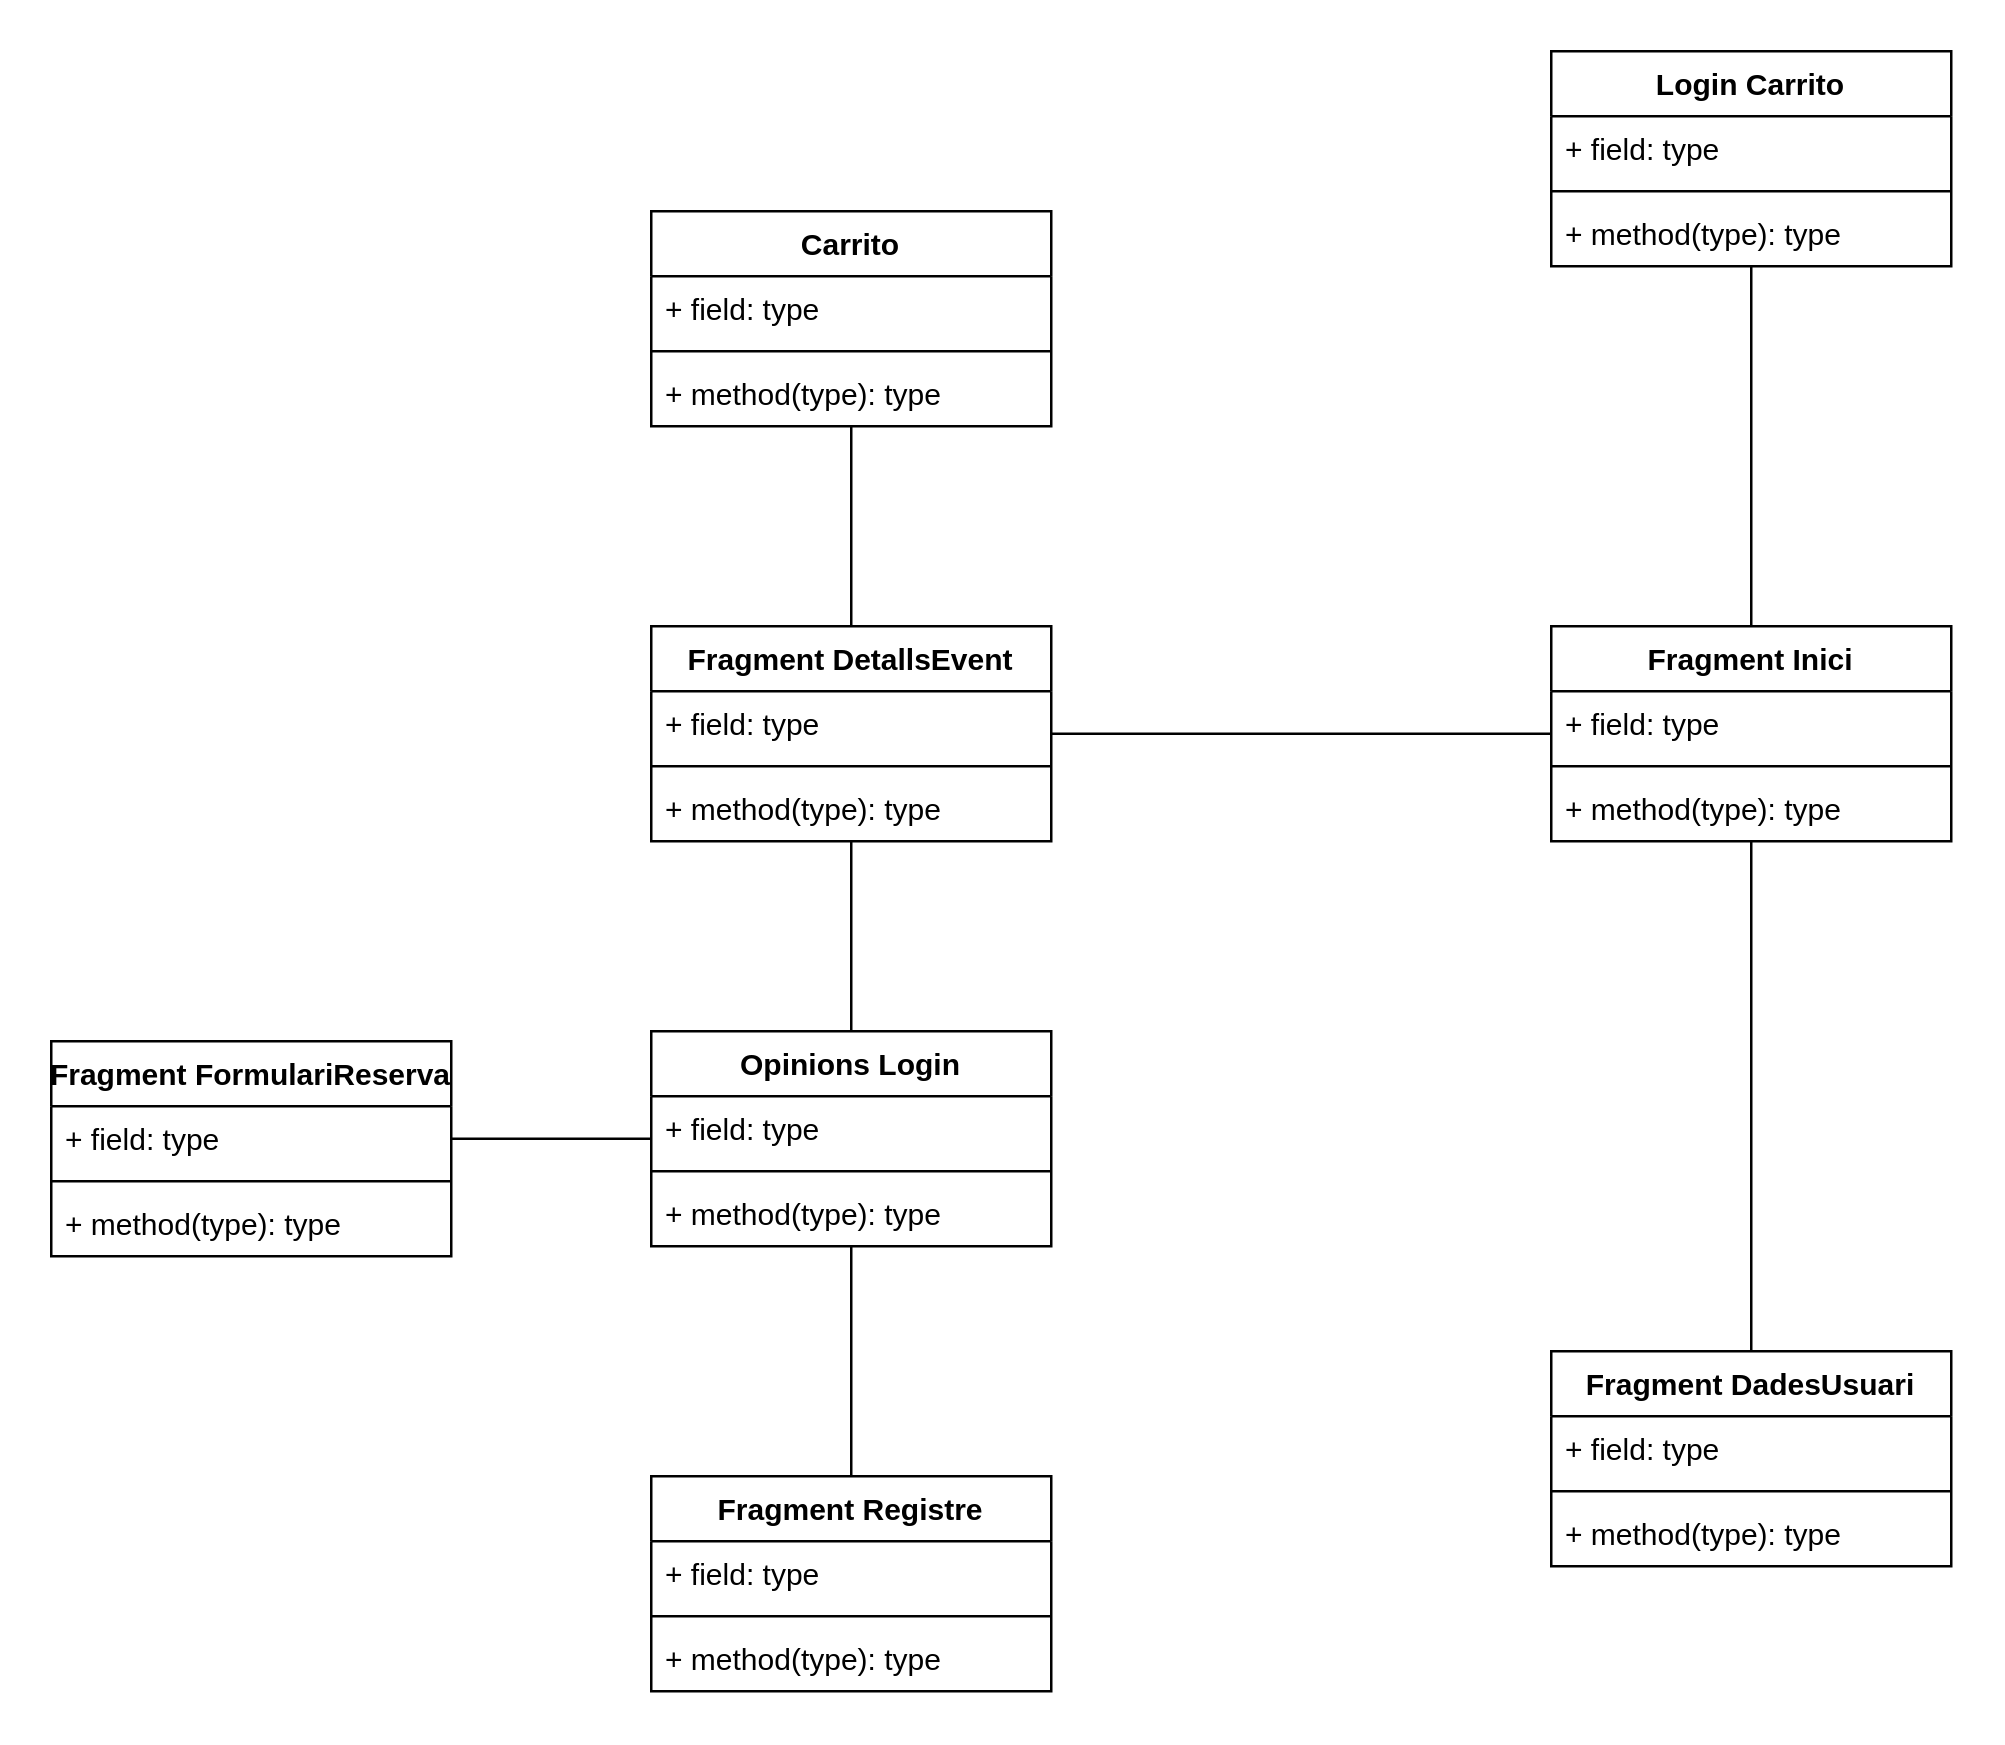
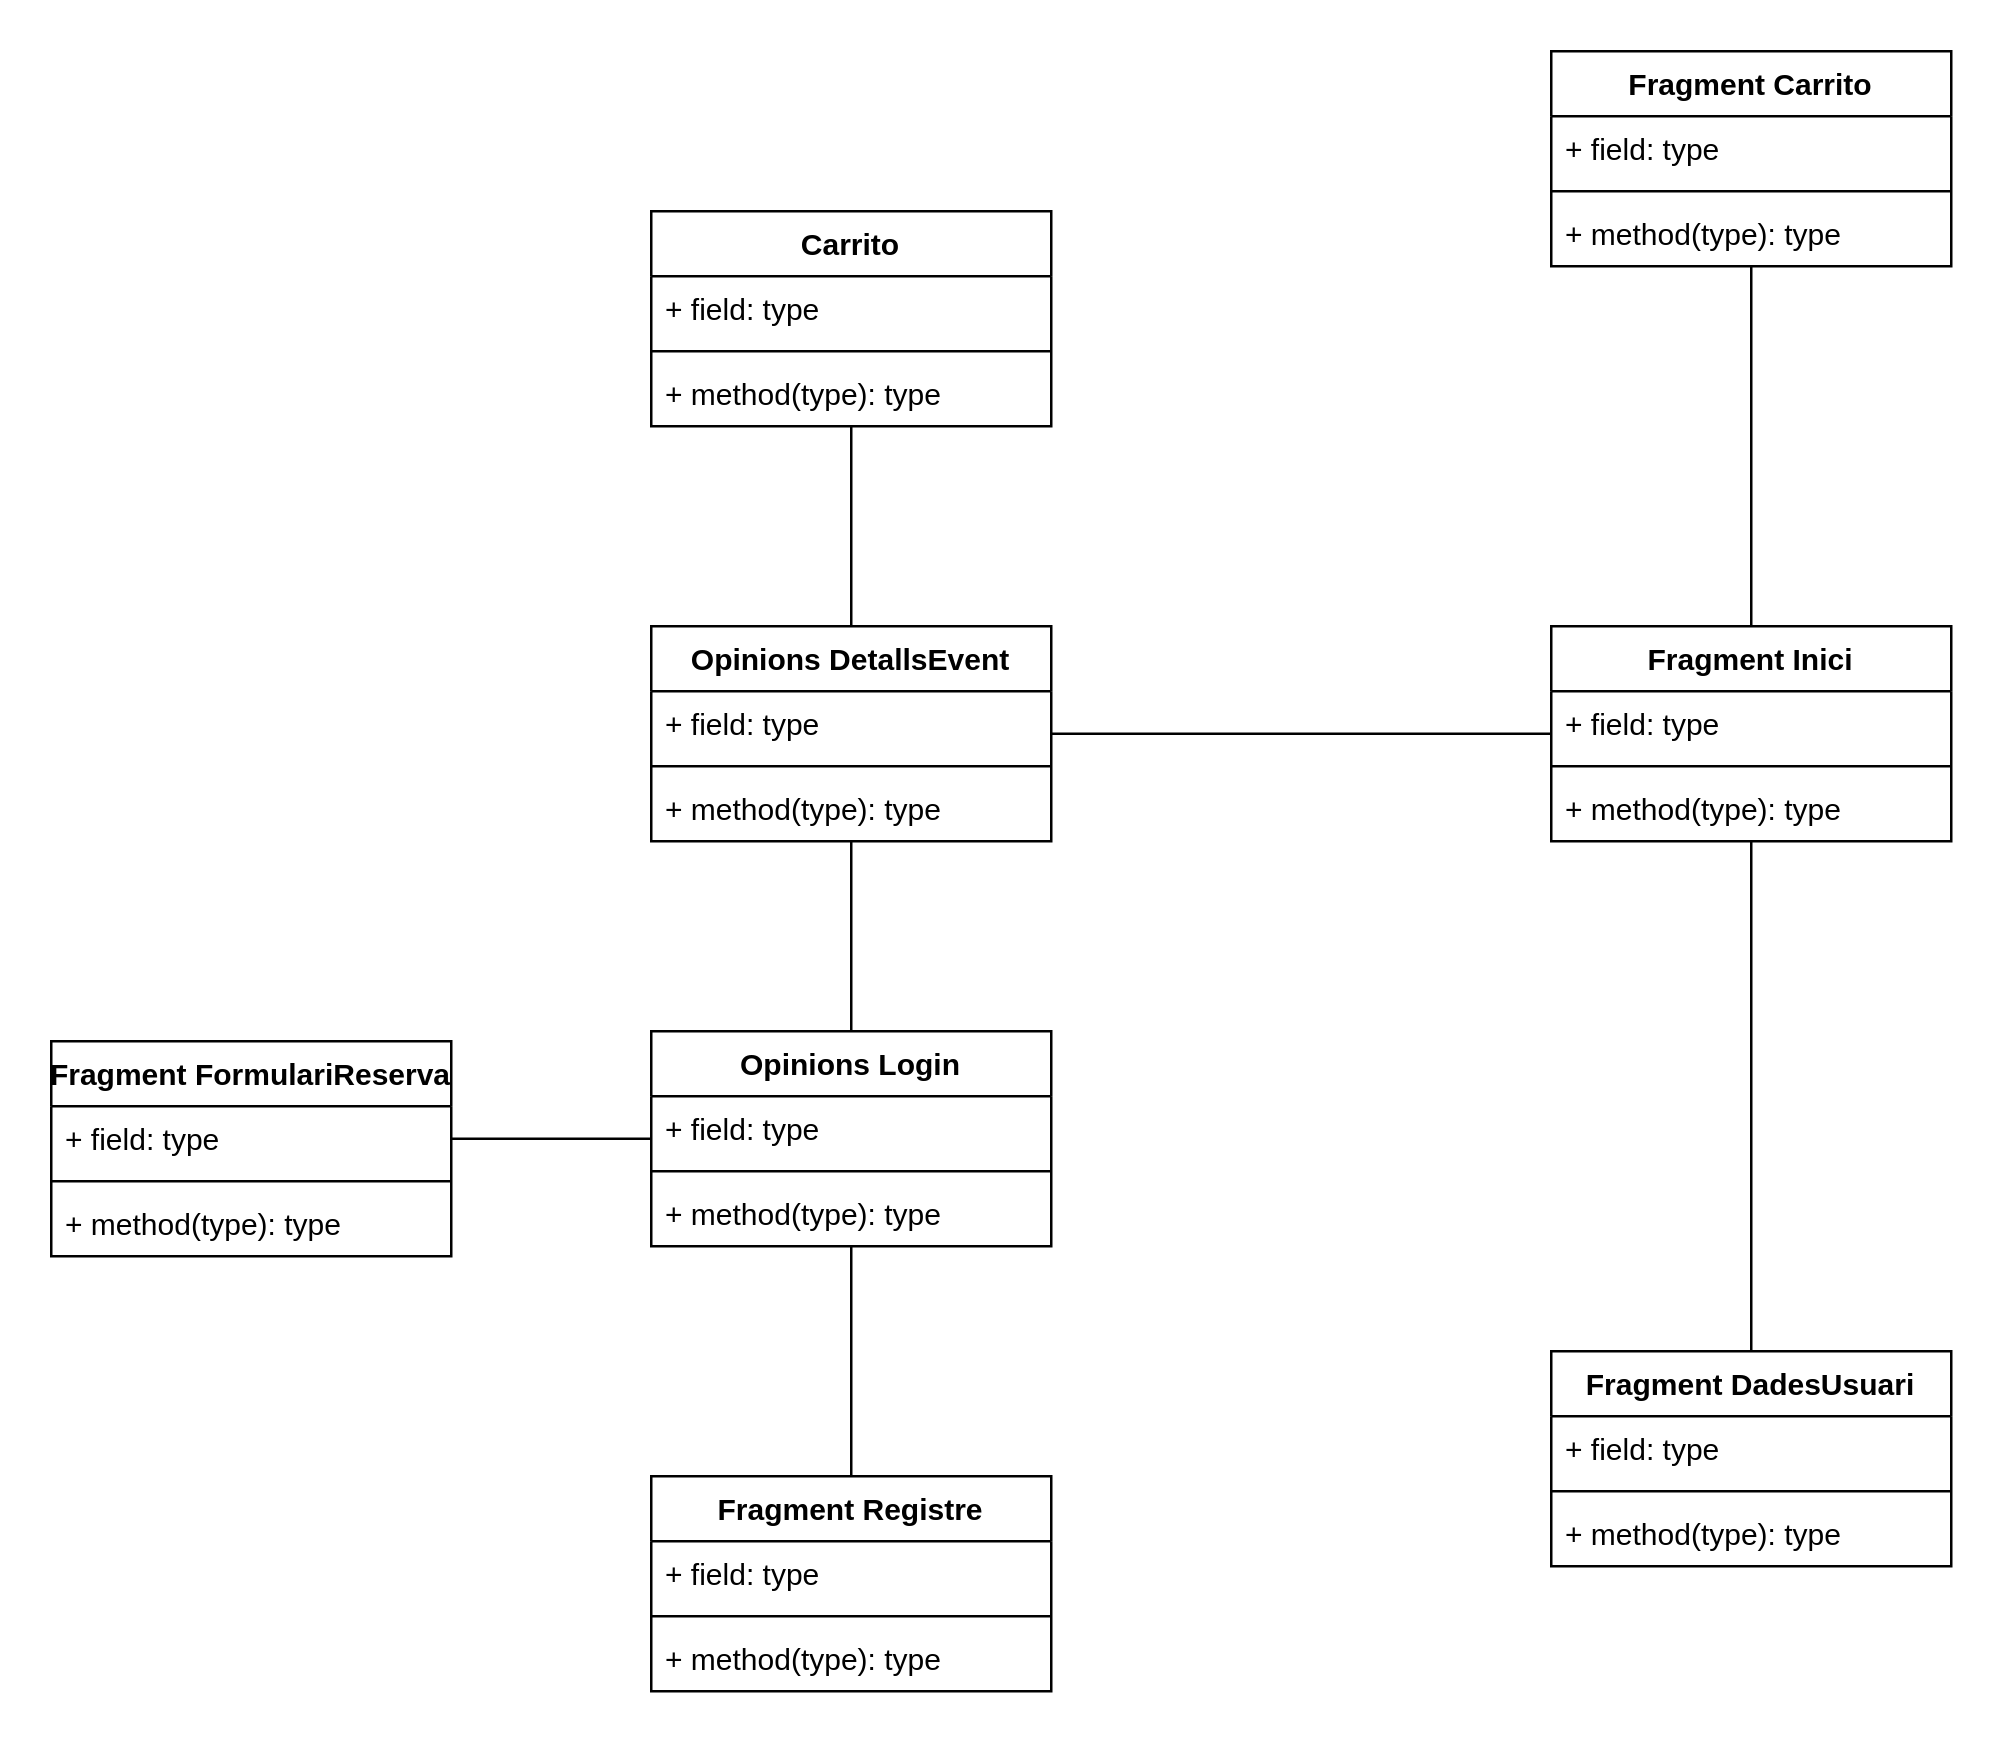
(1750, 85) -> (1750, 85)
(850, 660) -> (850, 660)
